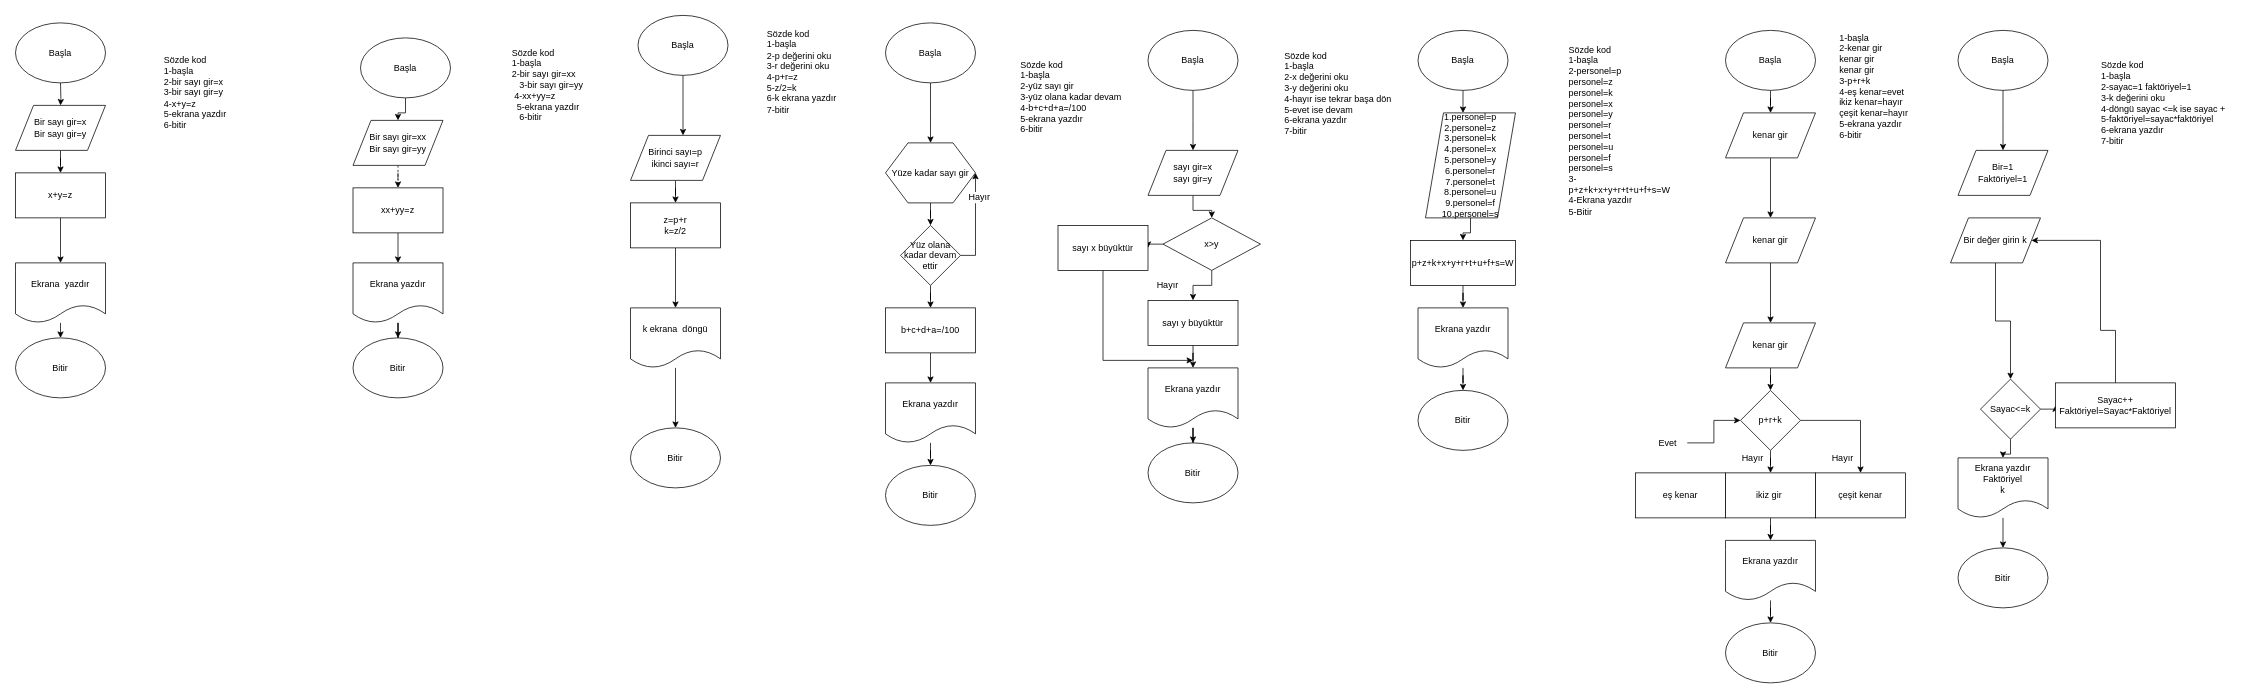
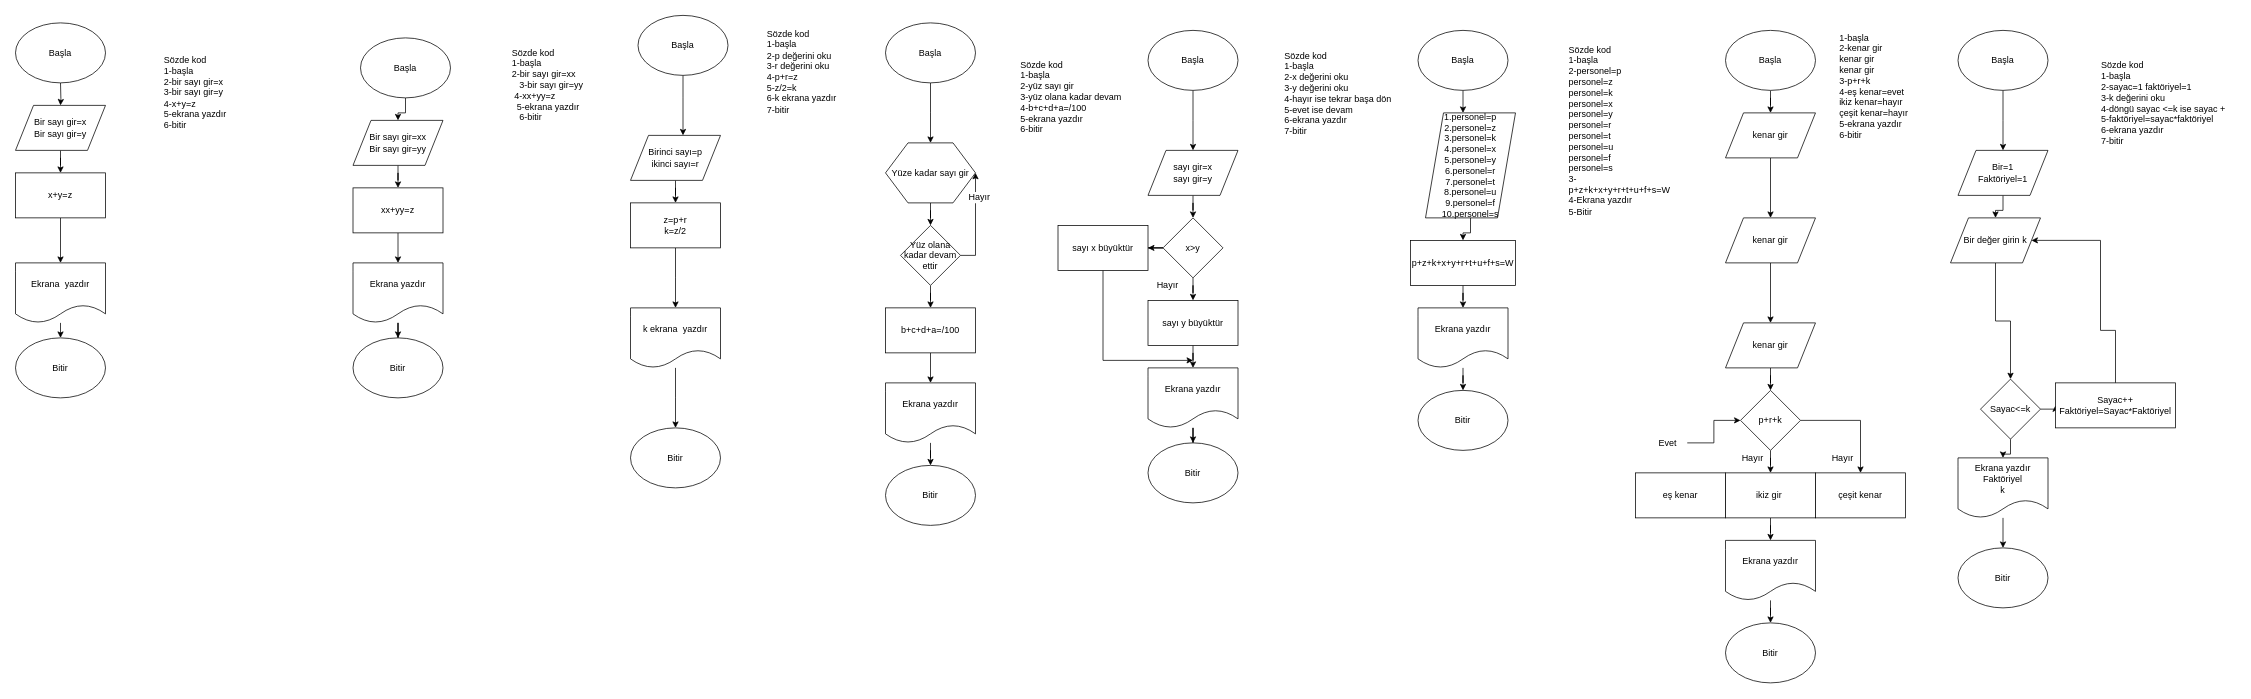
(398, 179) -> (398, 179)
none -> (2000, 210)
(1212, 244) -> (1193, 248)
(675, 329) -> (675, 329)
